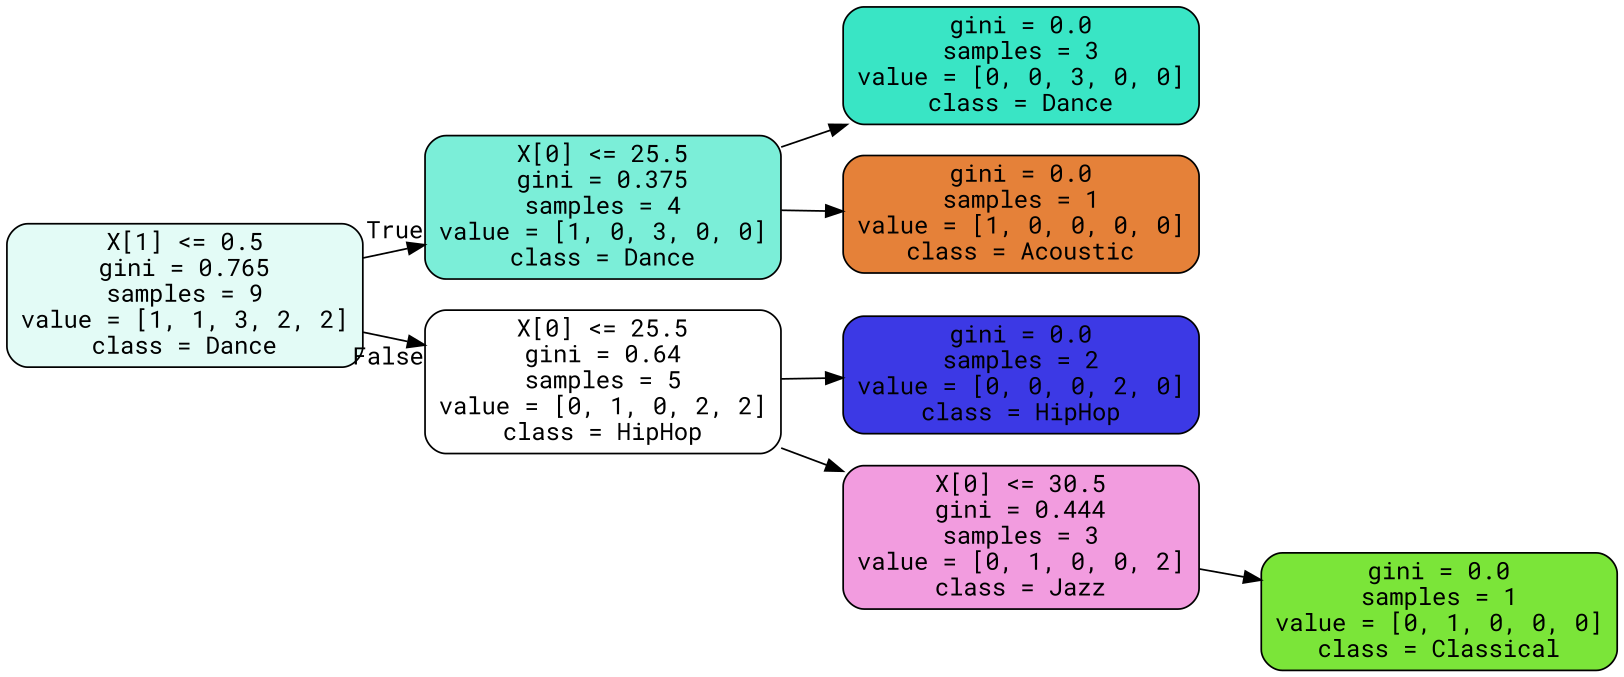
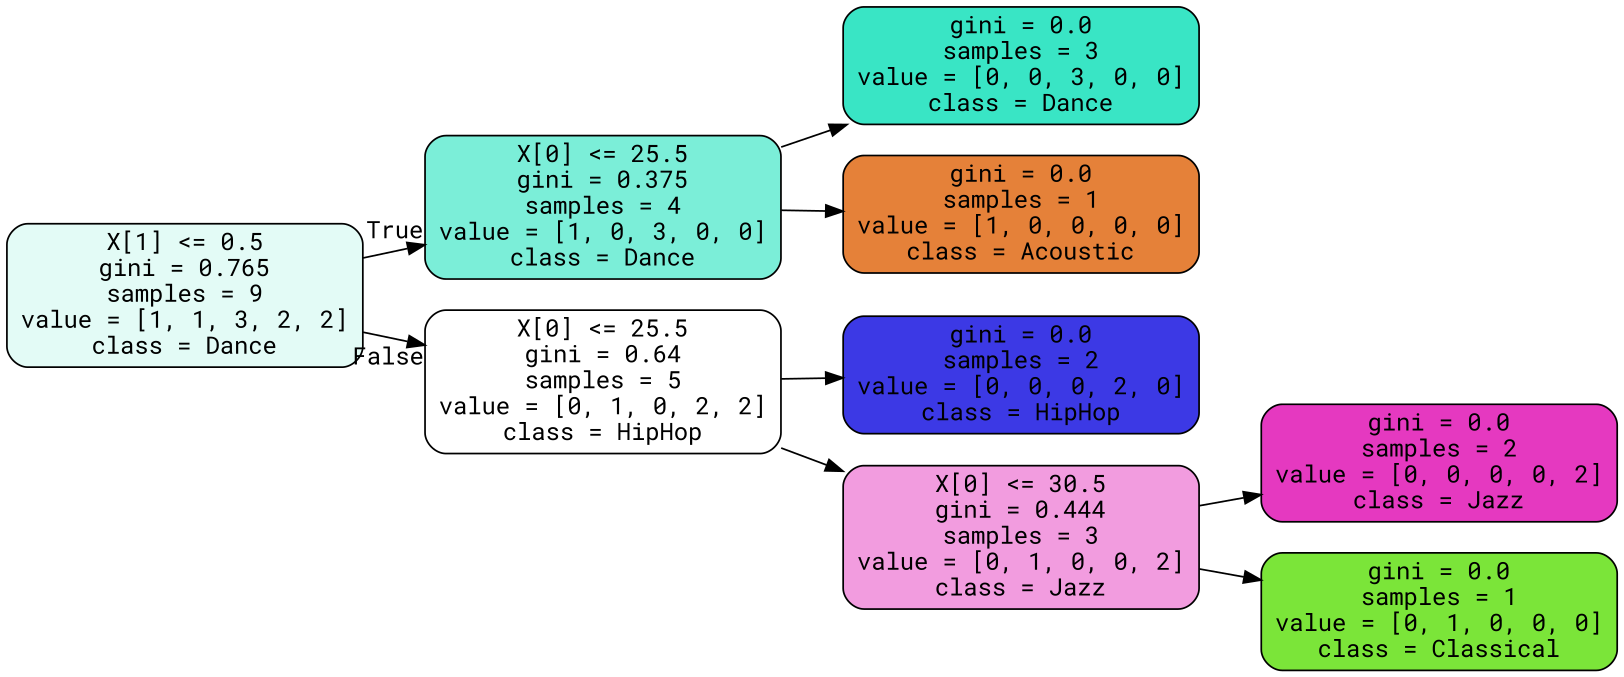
none -> (1439, 463)
